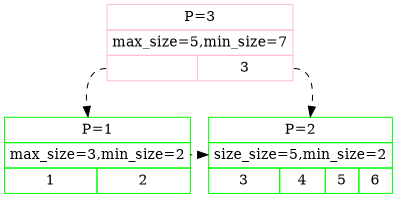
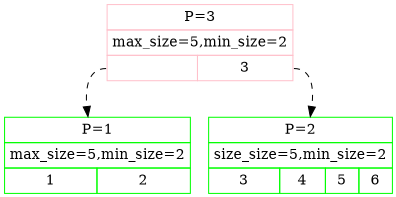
(200, 42) -> (200, 42)
(97, 155) -> (97, 155)
(194, 155) -> none
